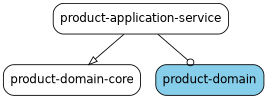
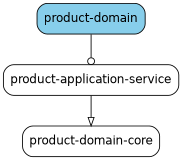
(173, 47) -> (91, 46)
